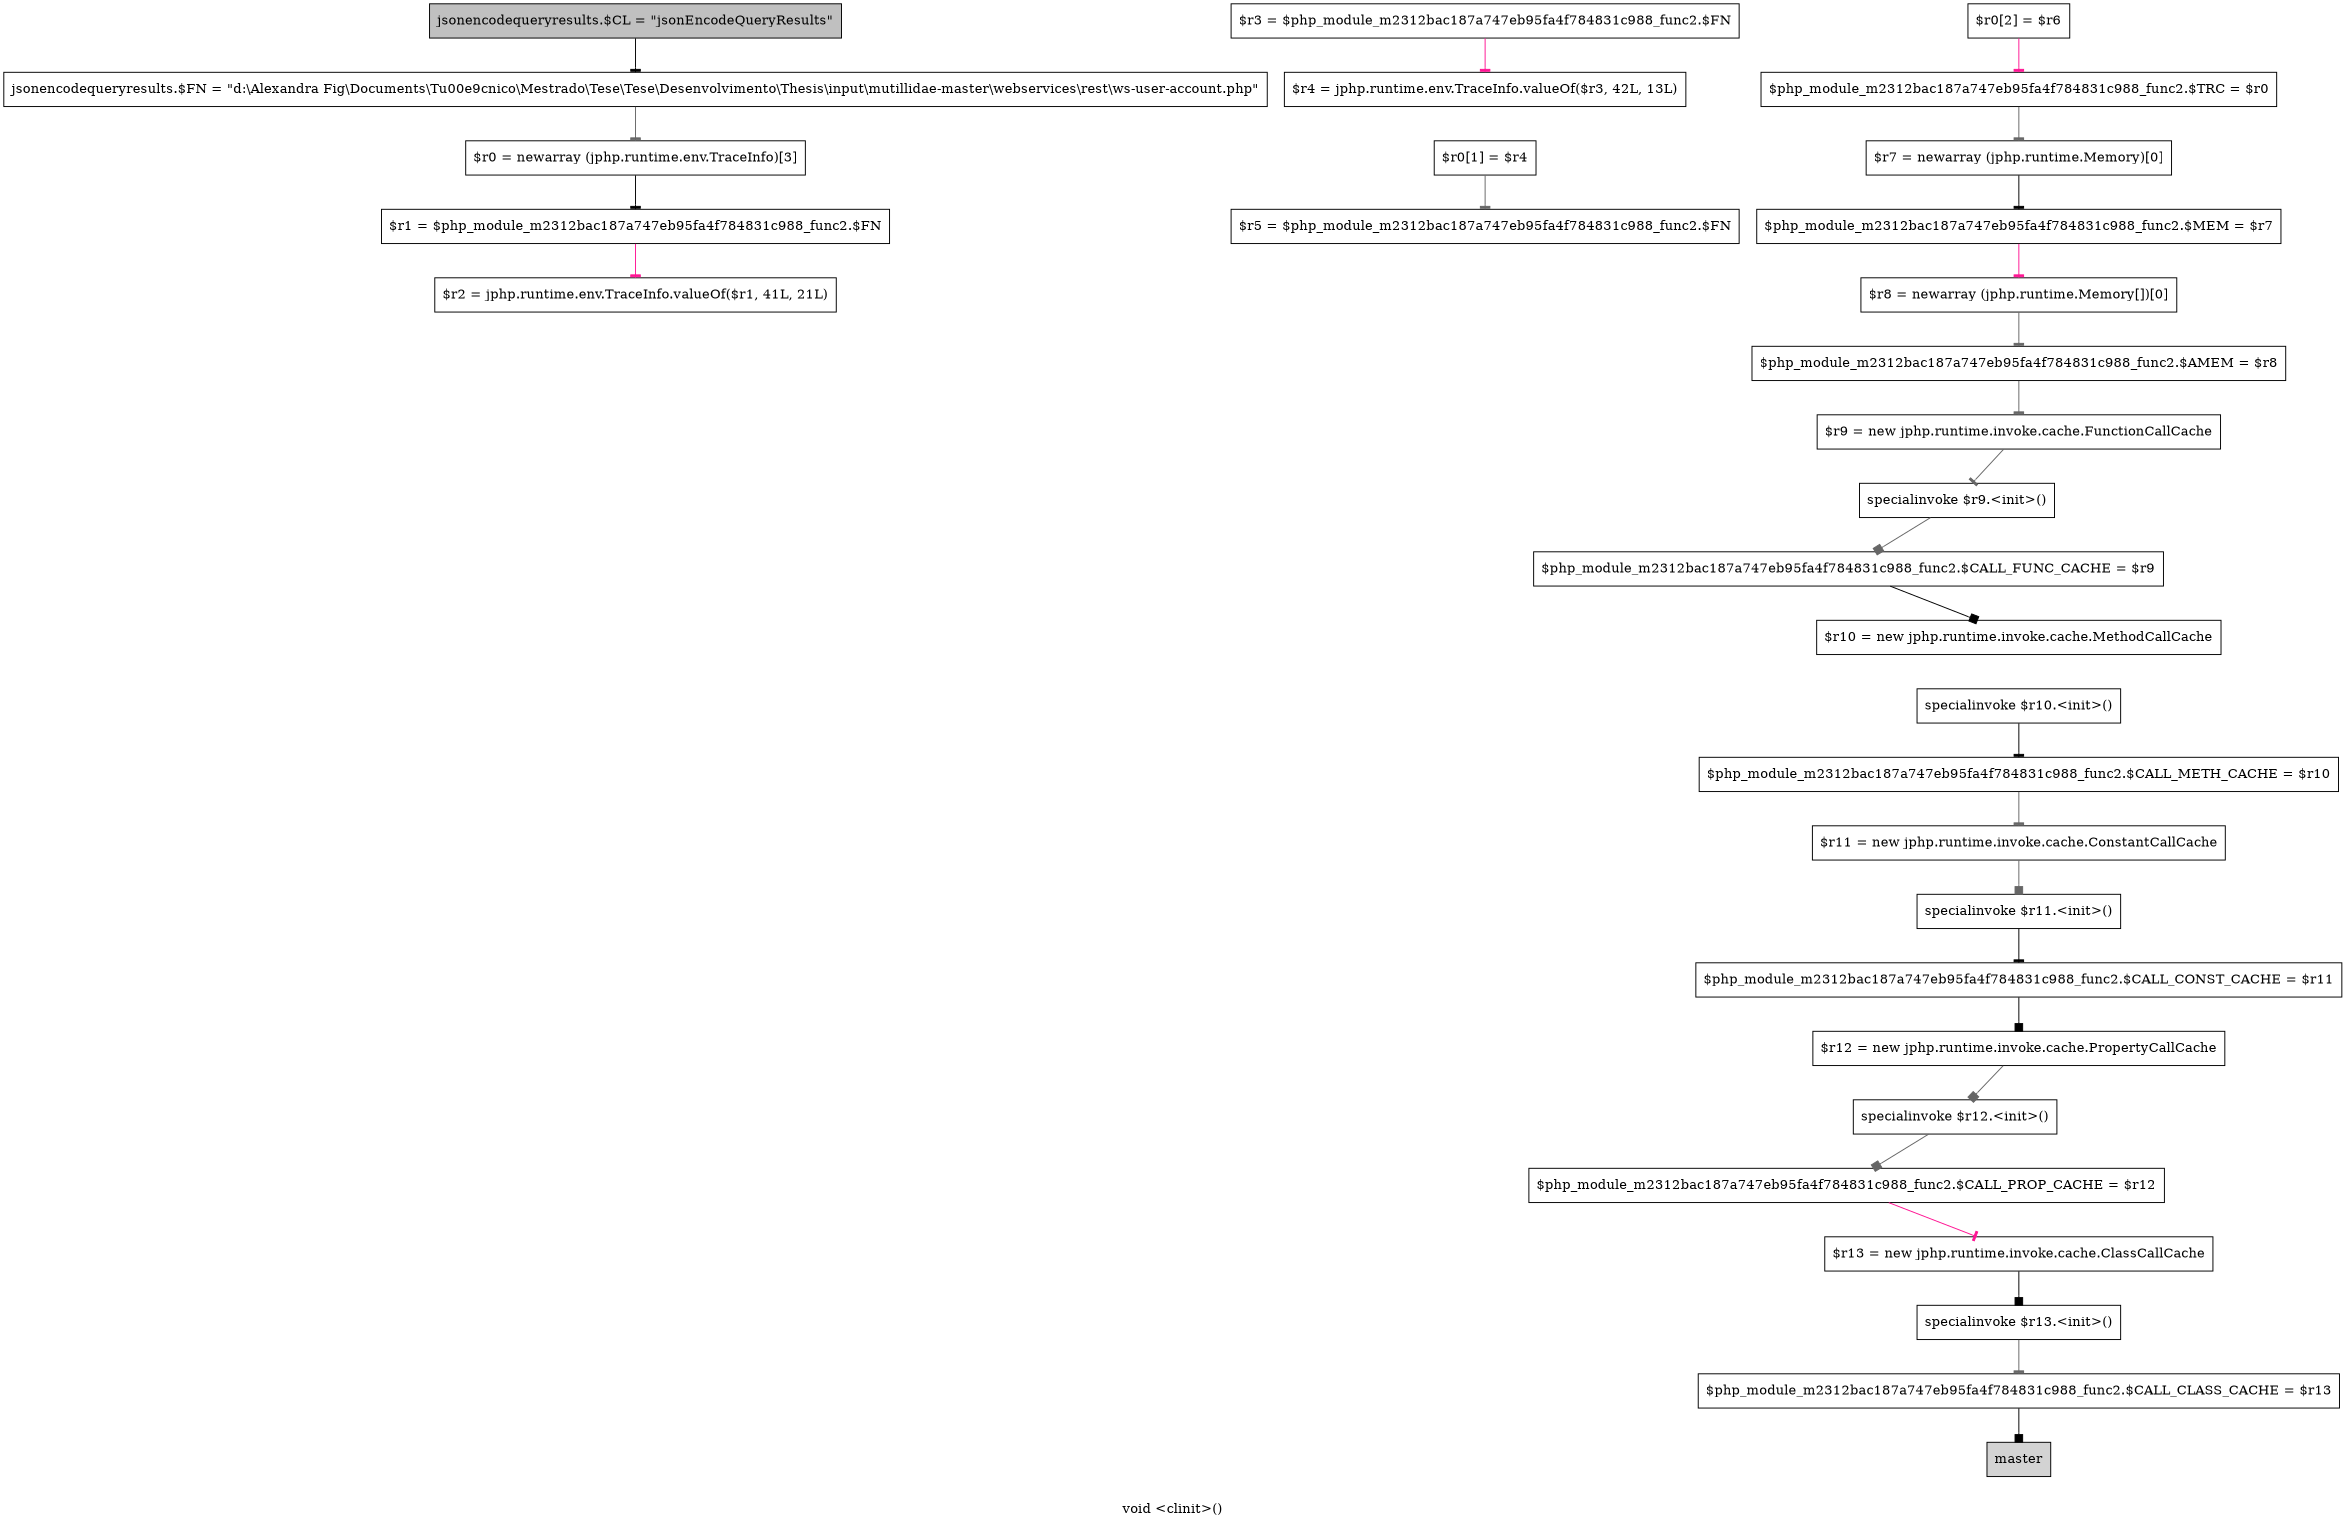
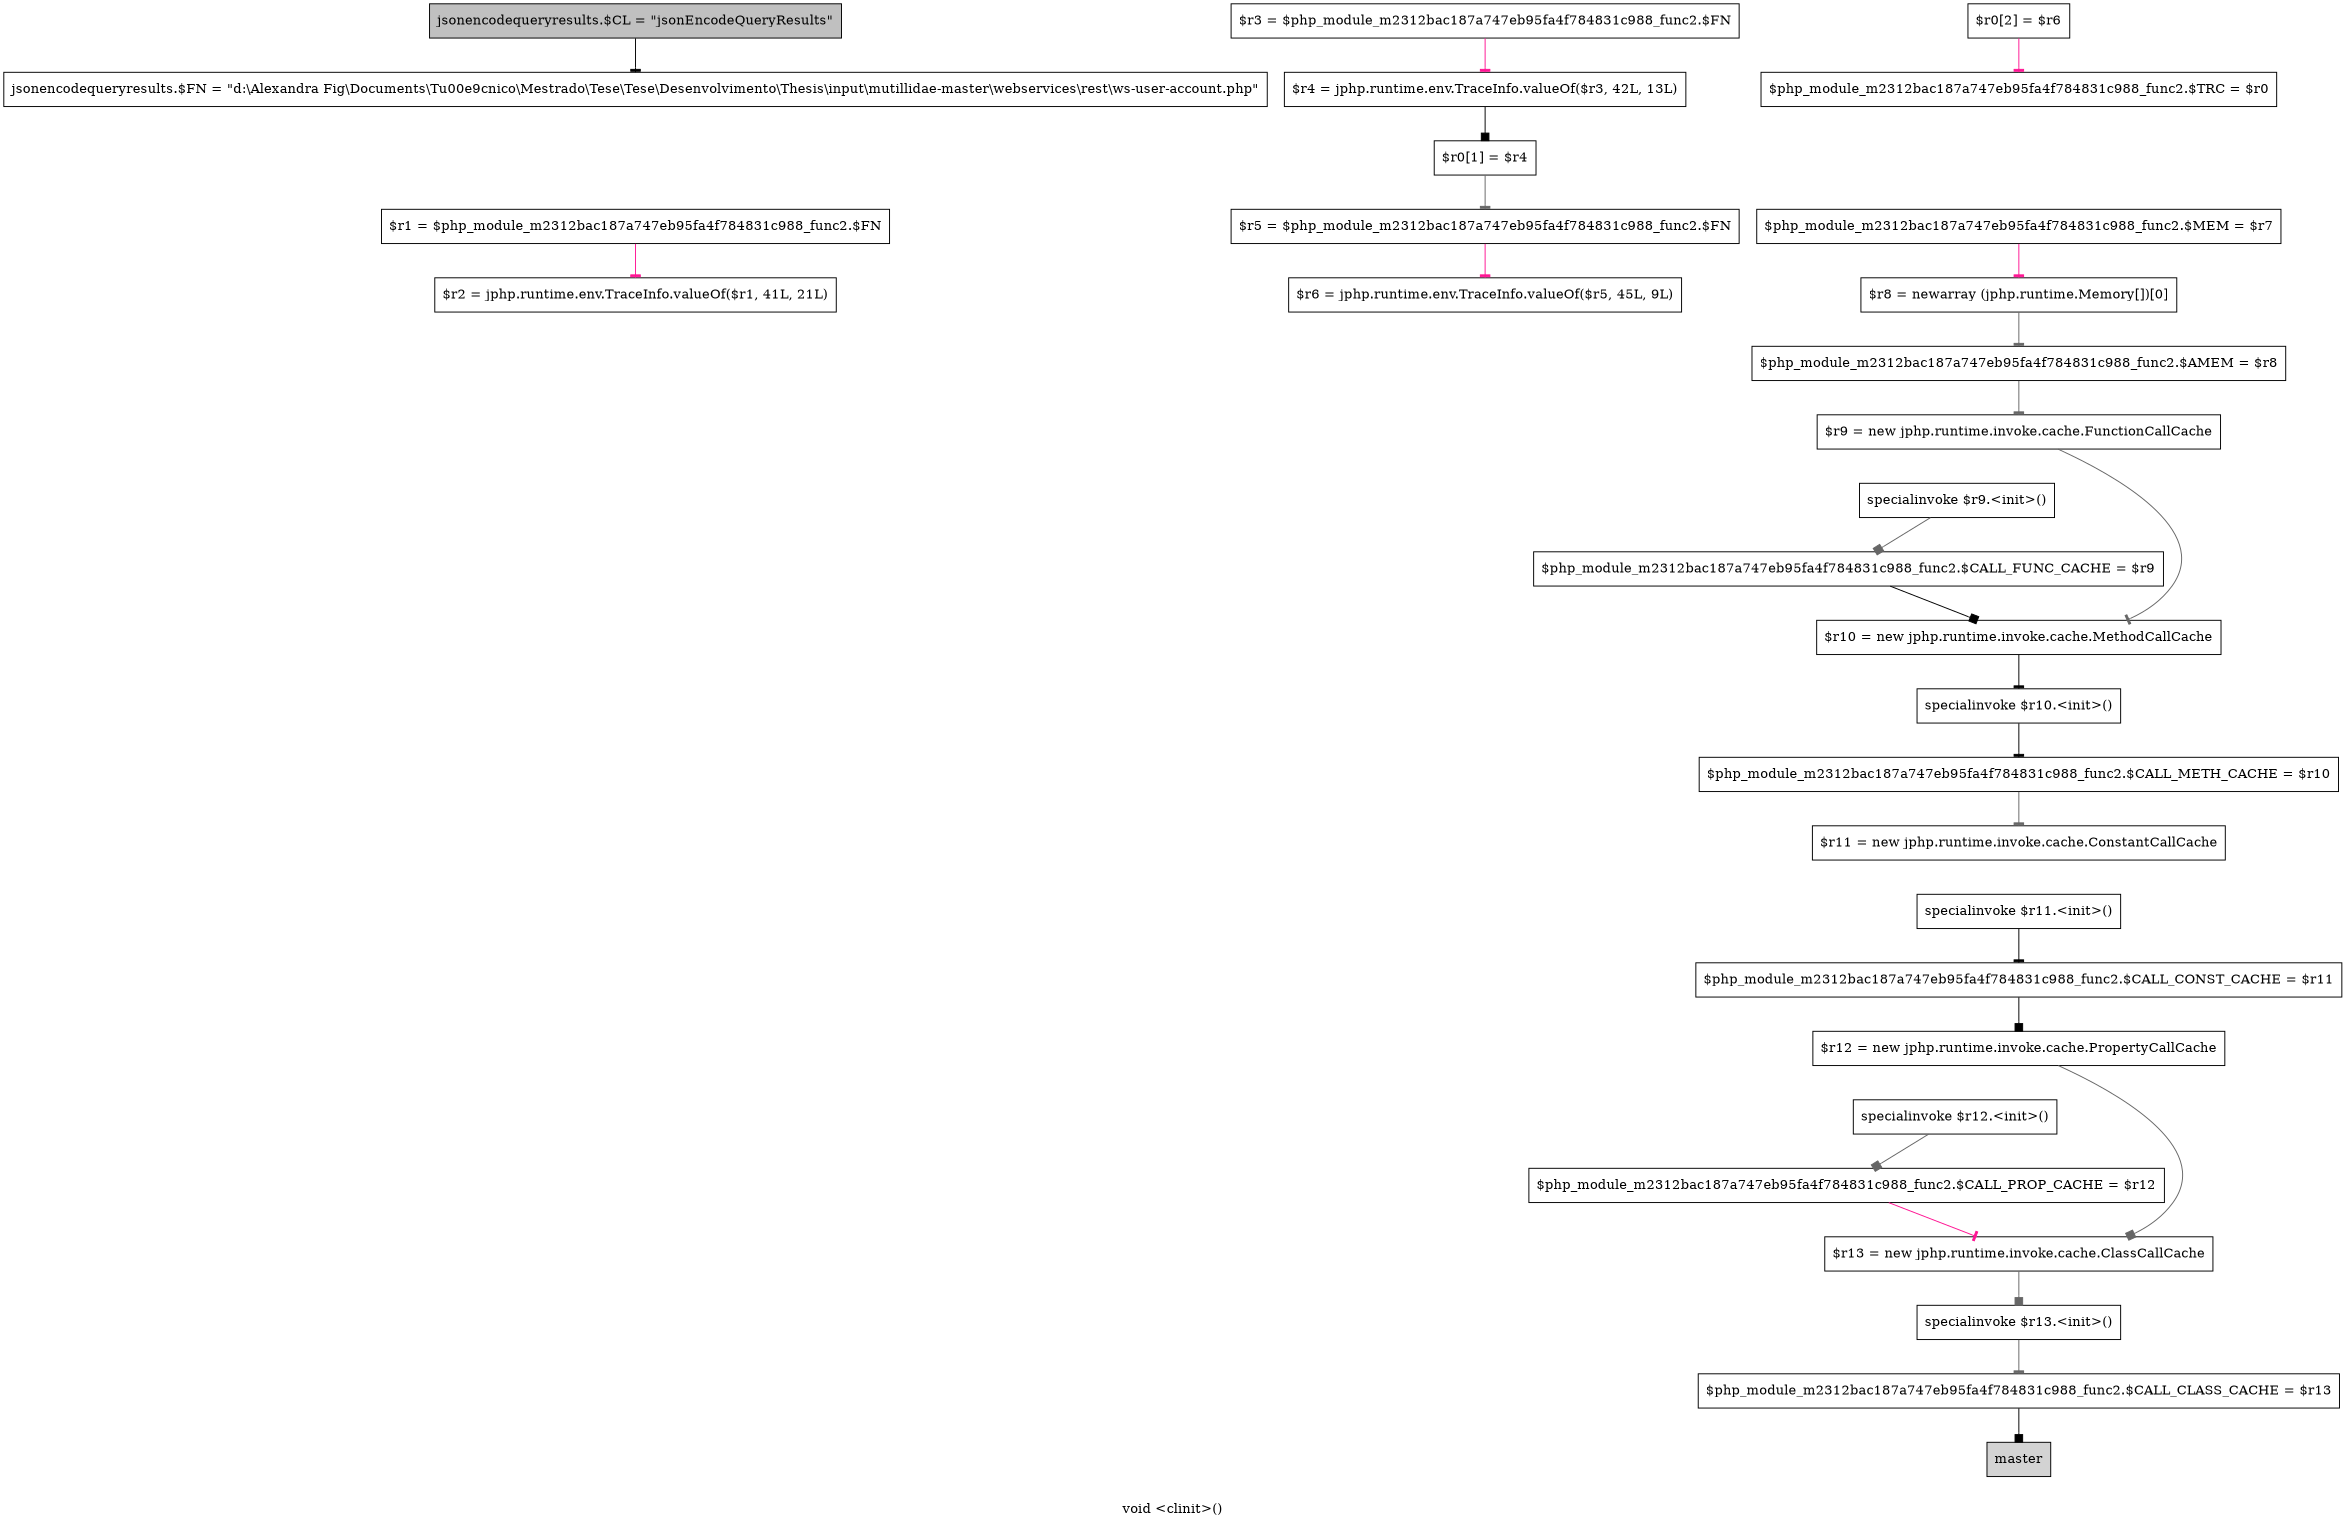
none -> (1485, 119)
(636, 158) -> none
(2019, 158) -> none
none -> (1485, 295)
(1990, 464) -> (2163, 519)
none -> (2019, 669)
(2019, 873) -> none
(1990, 1079) -> (2162, 1133)
(2019, 1284) -> (2019, 1284)
